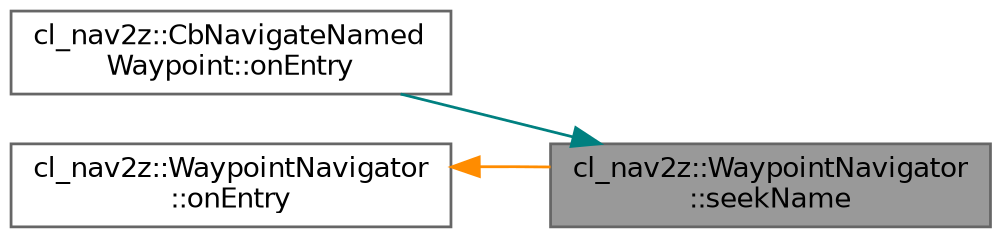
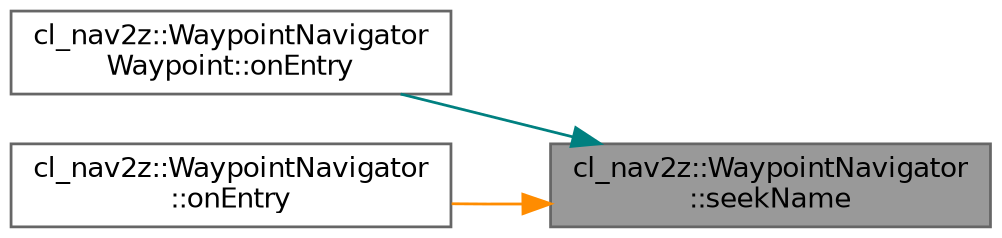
(231, 53) -> (231, 53)
(515, 167) -> (487, 204)
